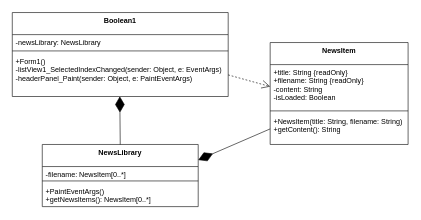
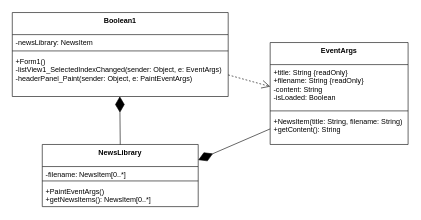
(62, 42) -> (57, 42)
(339, 50) -> (339, 50)
